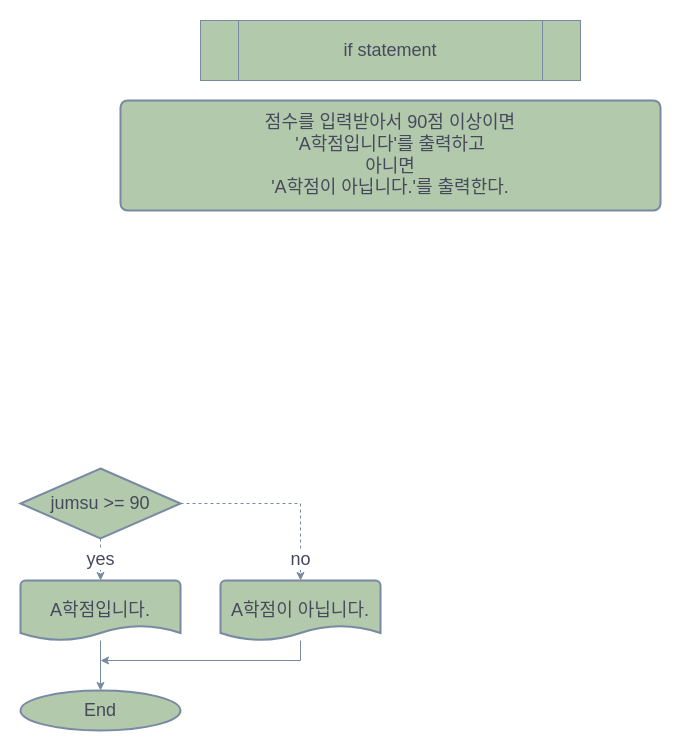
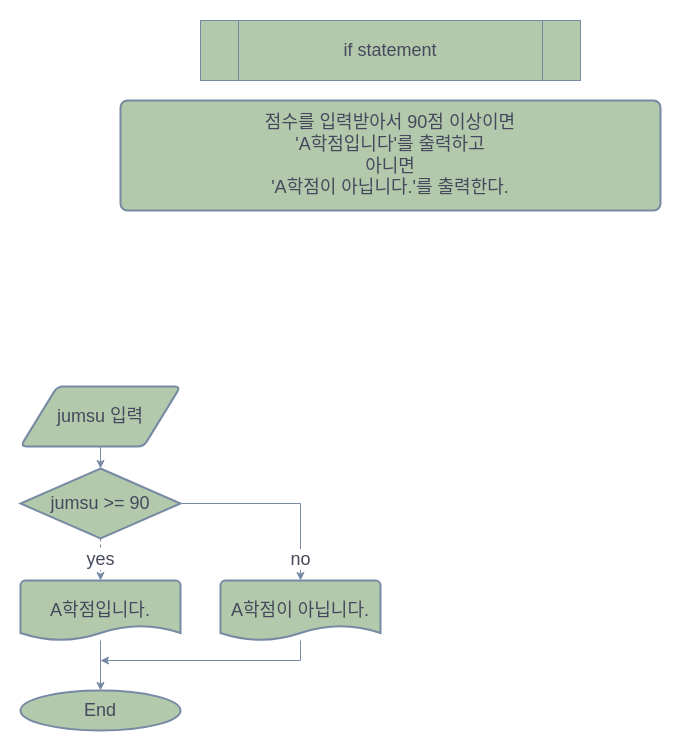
none -> (101, 417)
none -> (101, 454)
(264, 504) -> (264, 504)
